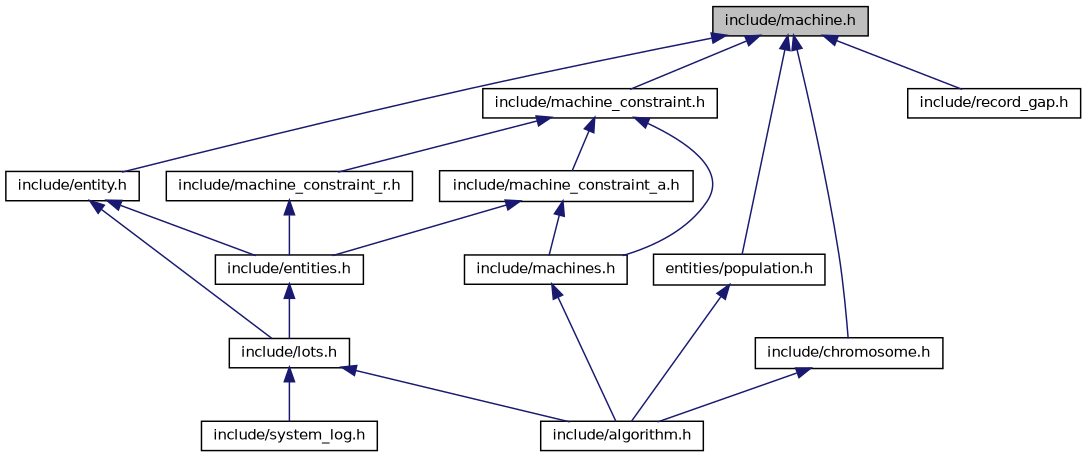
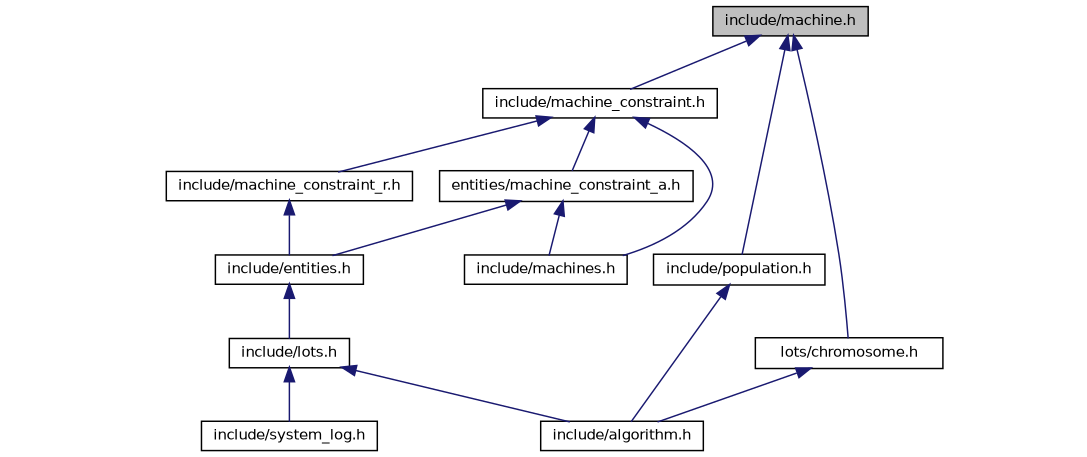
(994, 103) -> none
(73, 186) -> none
(566, 186) -> (566, 186)
(739, 270) -> (739, 270)
(849, 353) -> (849, 353)
(587, 360) -> none
